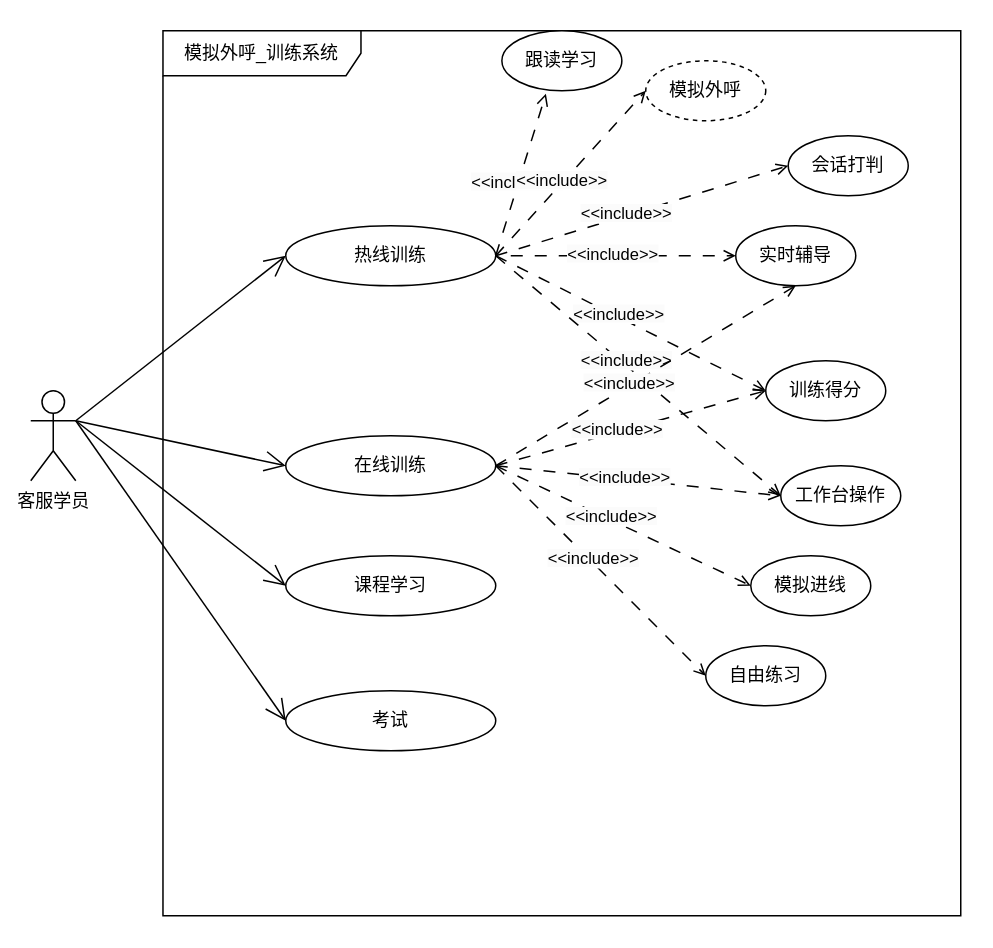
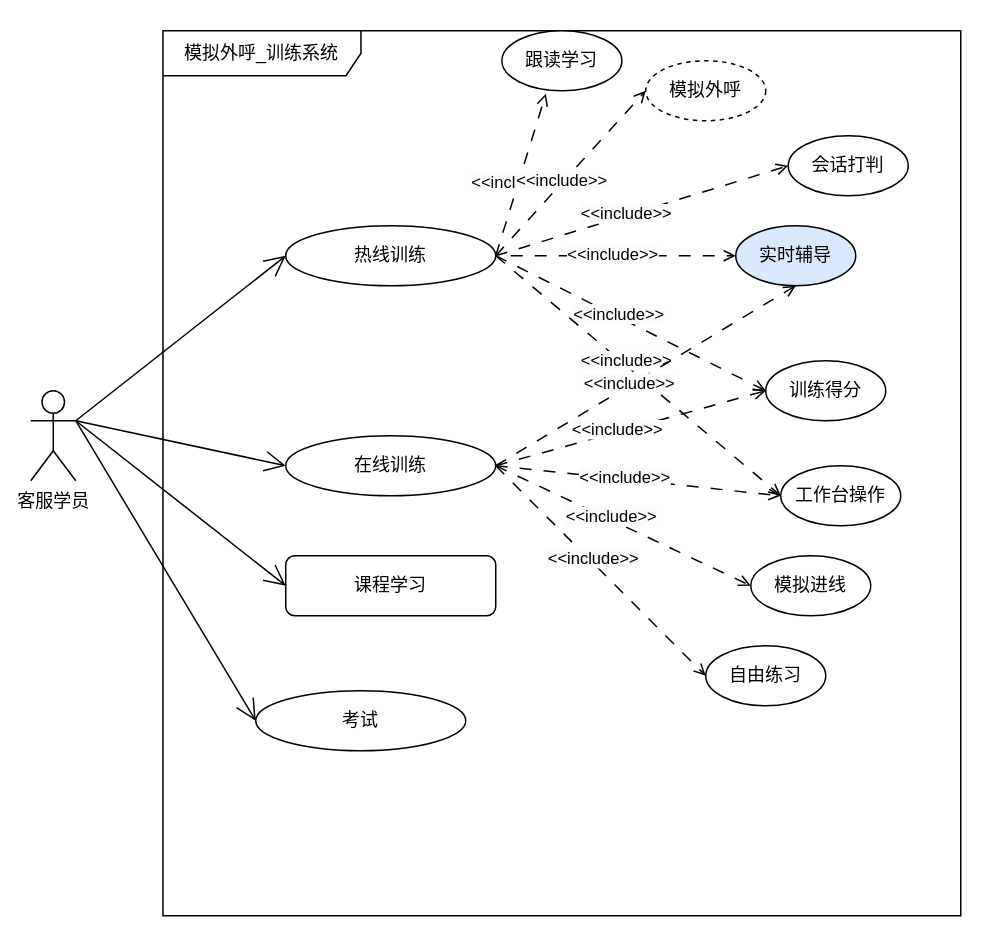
(796, 256) -> (796, 256)
(391, 586) -> (391, 586)
(391, 721) -> (361, 721)
